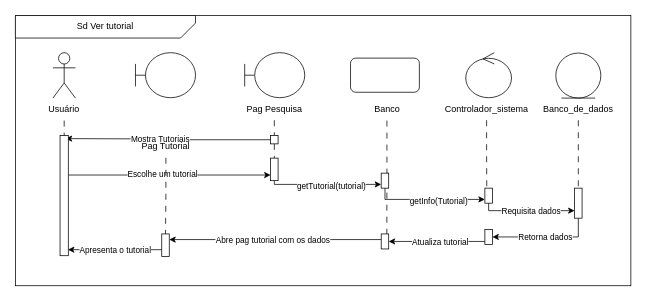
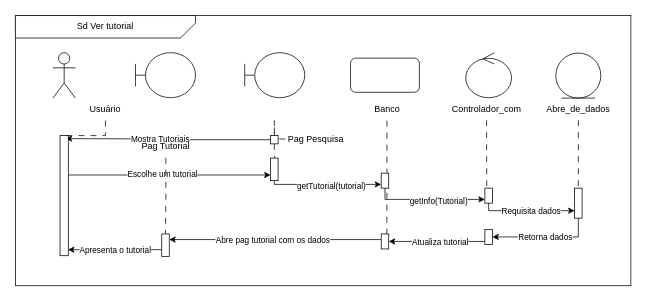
(64, 109) -> (105, 109)
(274, 109) -> (315, 139)
(486, 109) -> (486, 109)
(578, 109) -> (578, 109)
